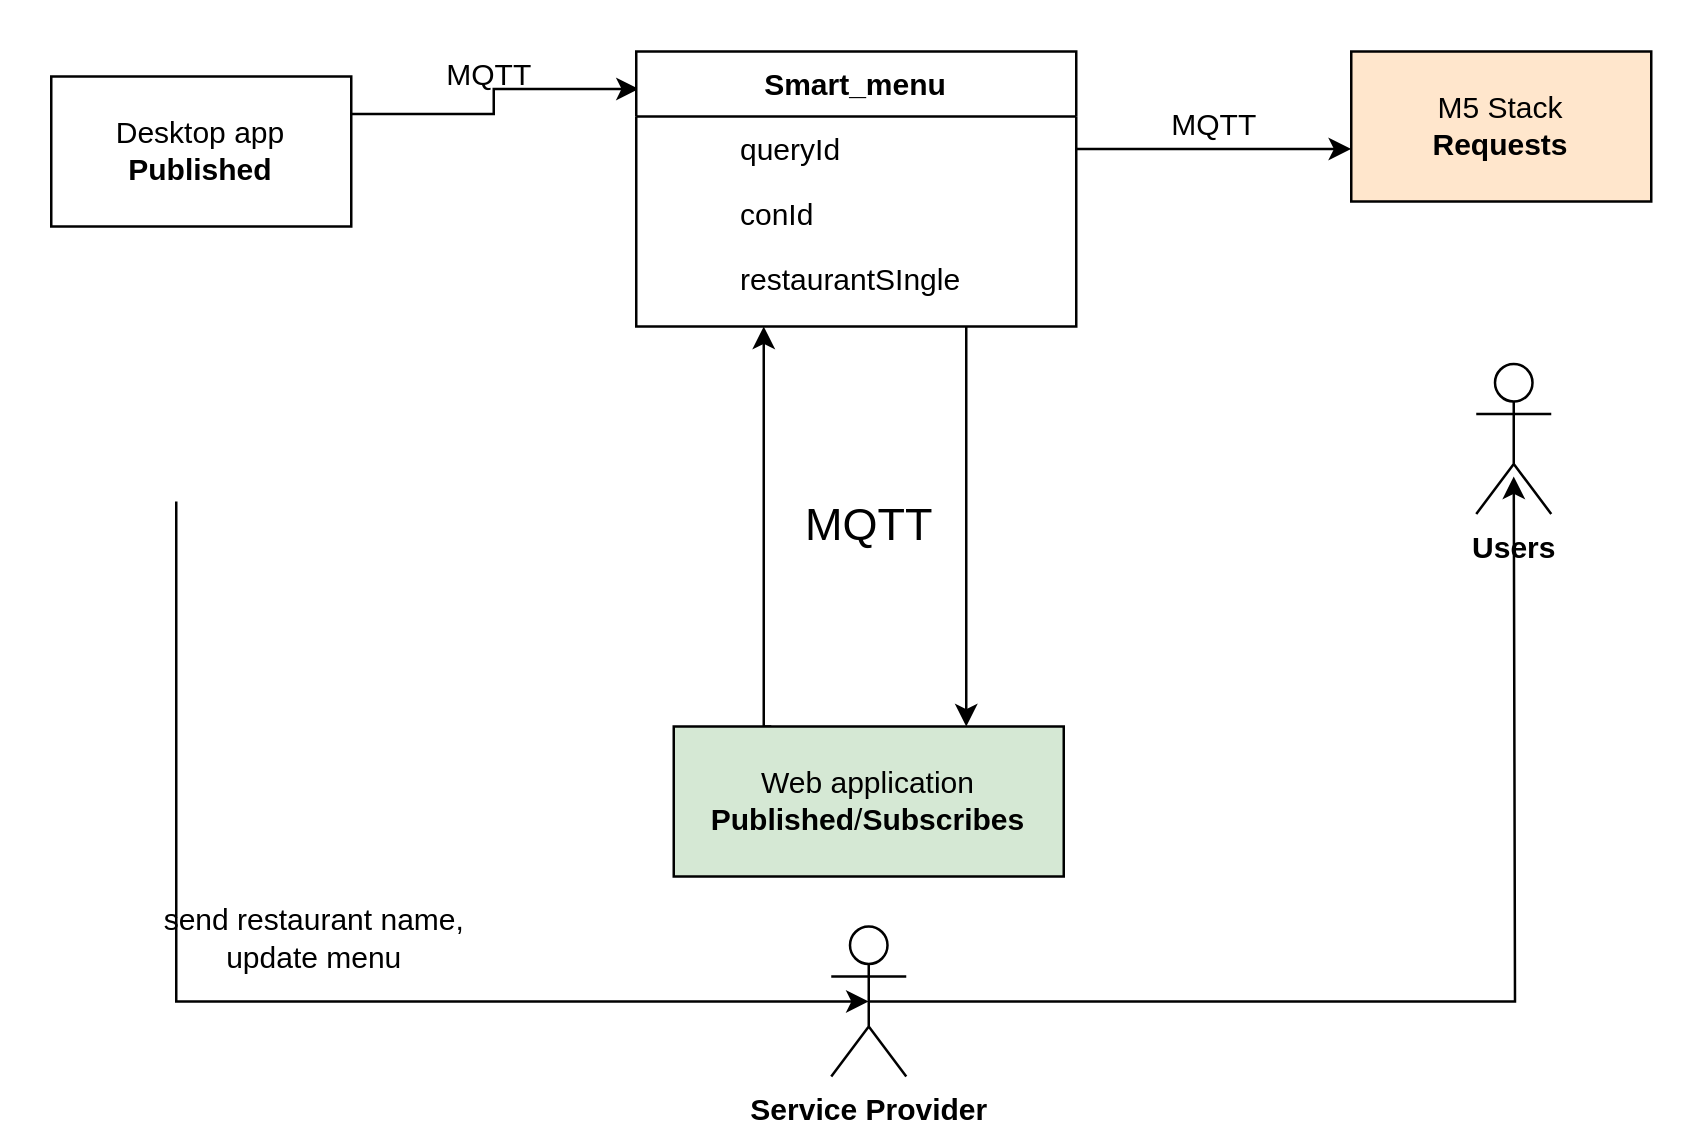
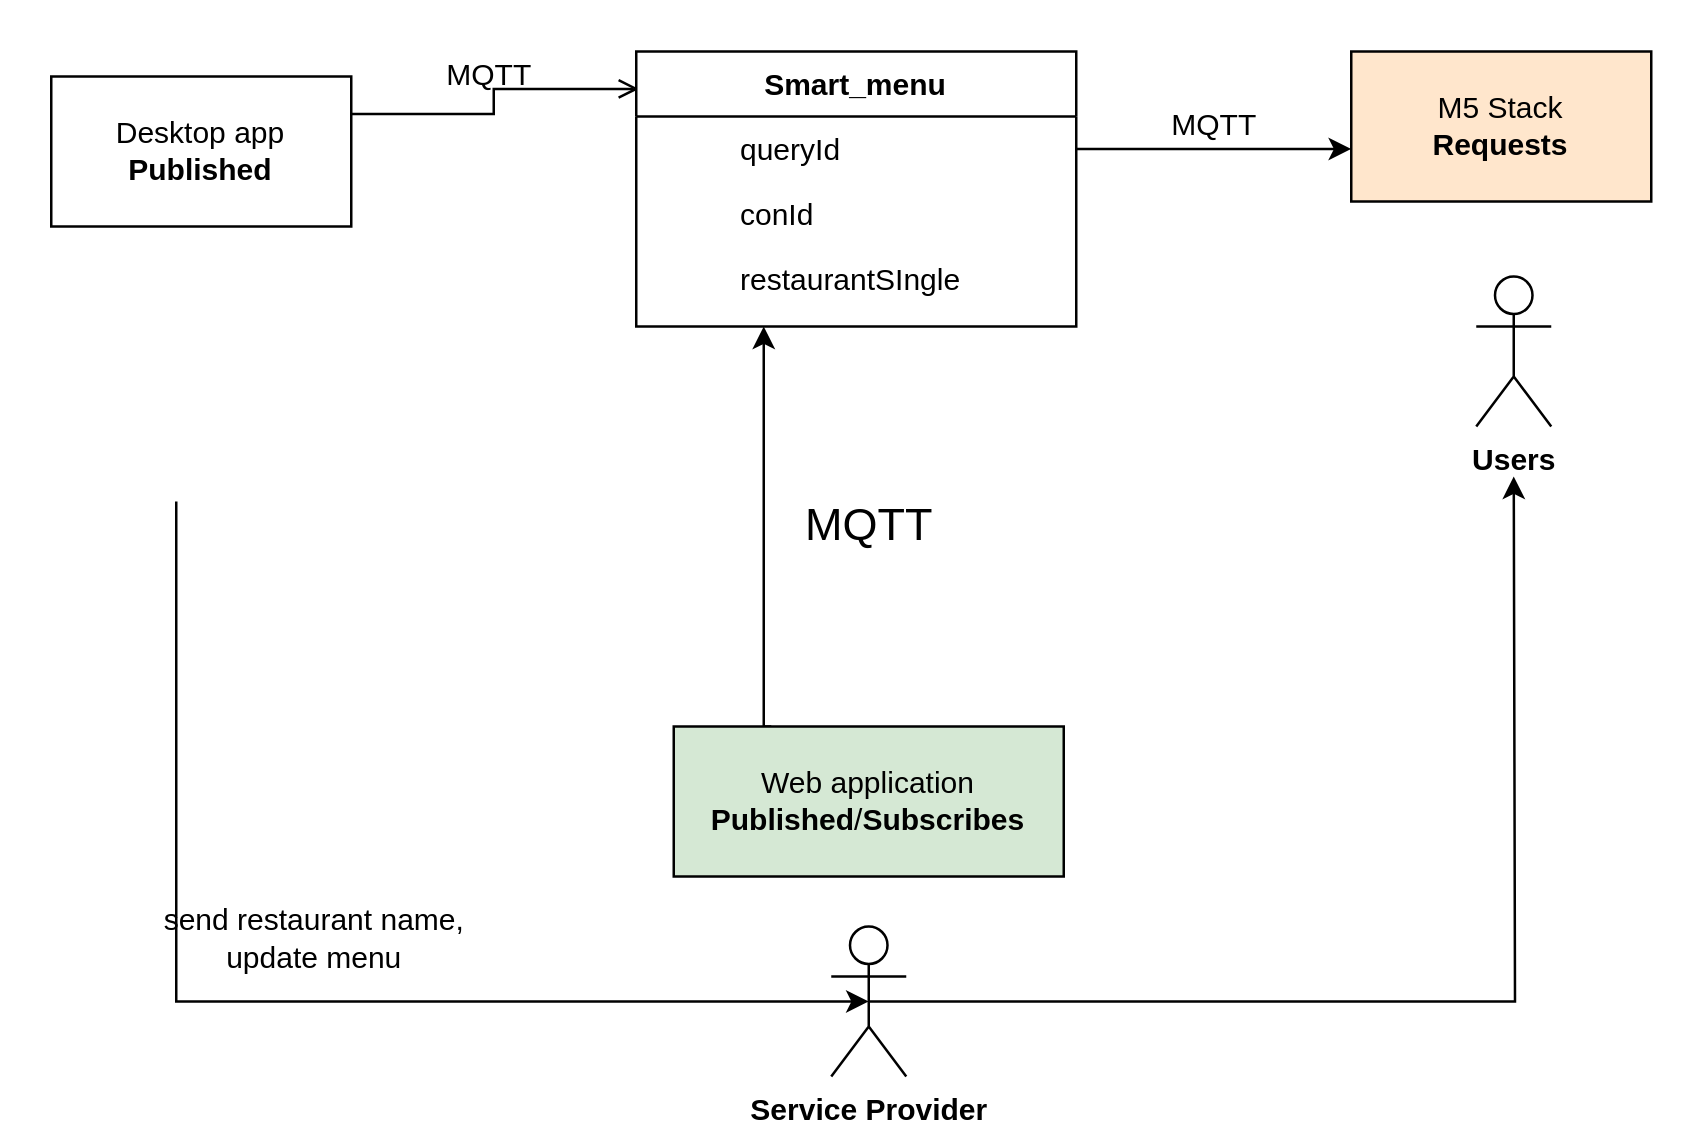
(620, 89) -> (624, 89)
(1514, 439) -> (1514, 351)
(966, 520) -> none
